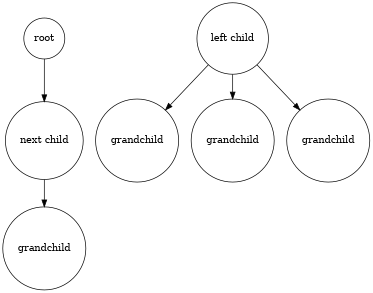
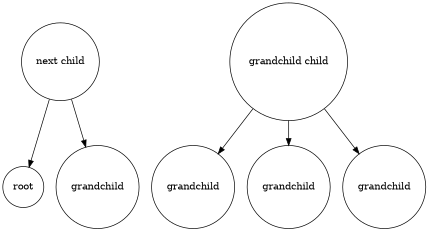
(233, 38) -> (289, 62)
(44, 77) -> (40, 130)
